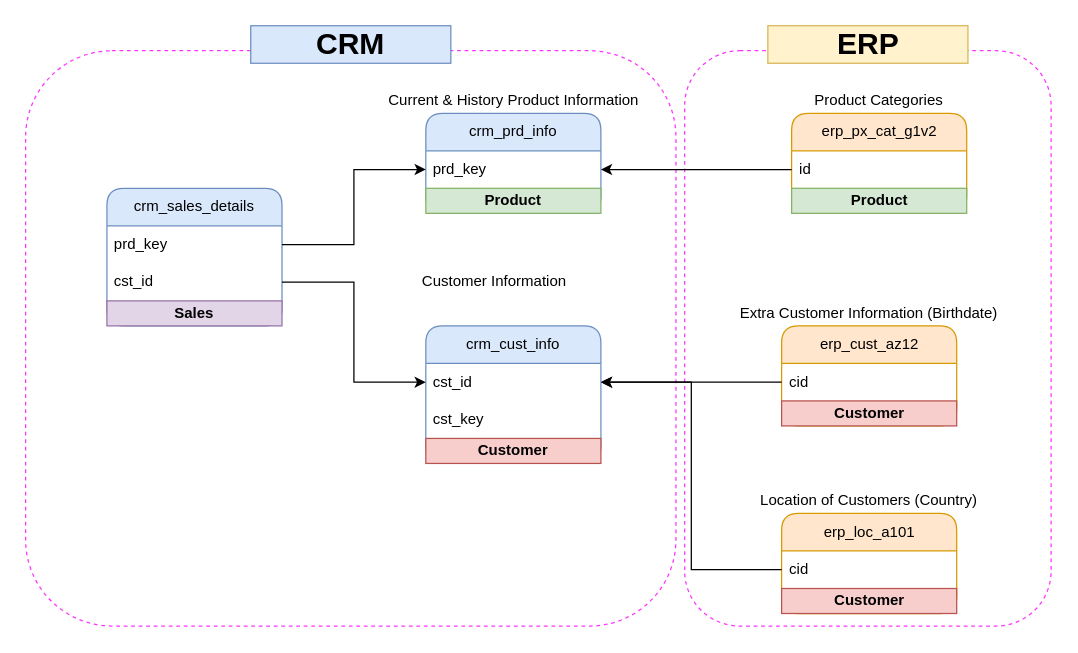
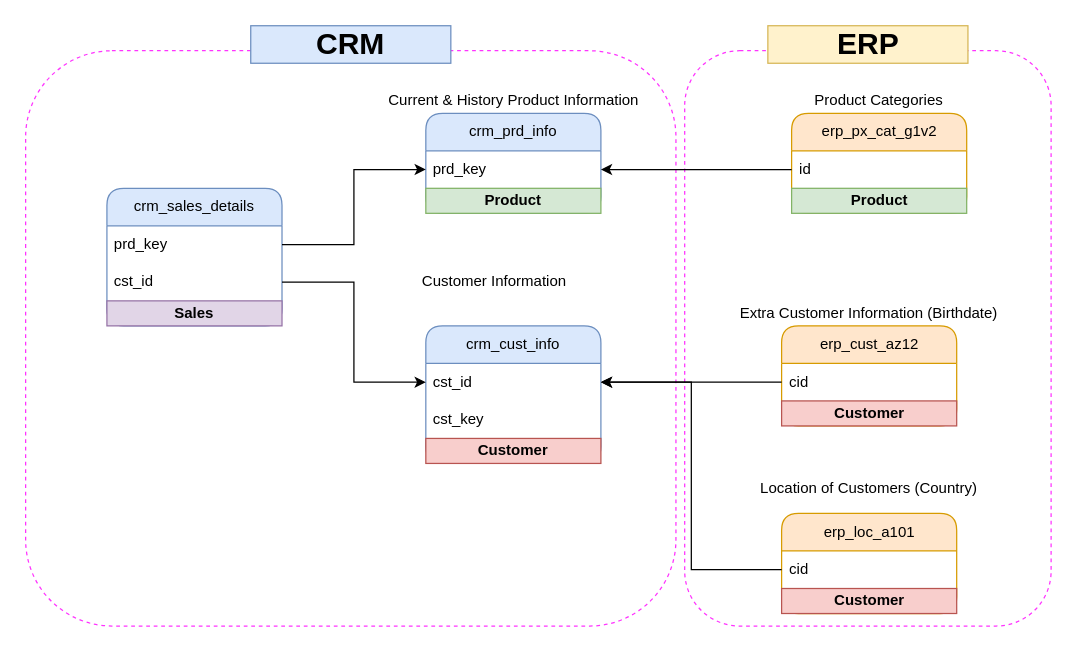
(869, 501) -> (869, 488)
